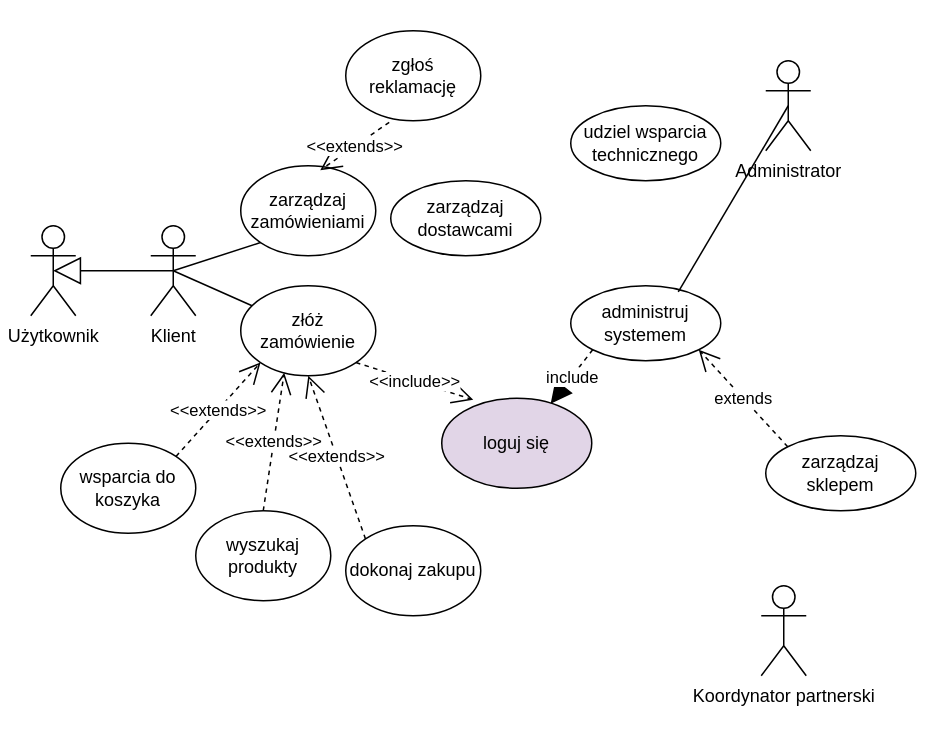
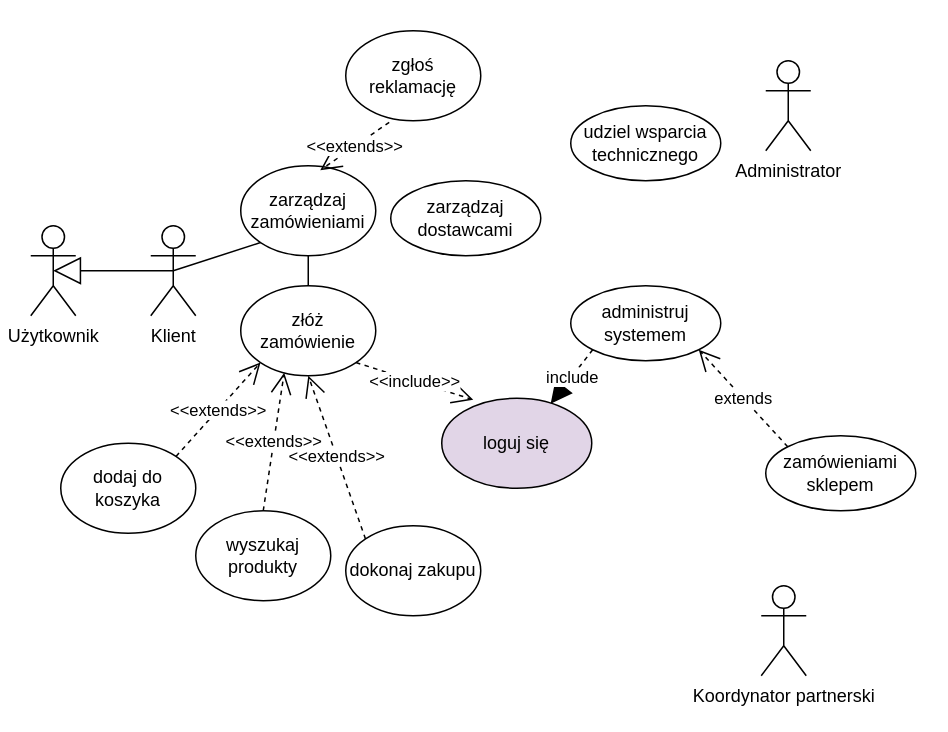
(732, 201) -> none
(215, 289) -> (308, 271)
(841, 473) -> (841, 473)
(128, 488) -> (128, 488)
